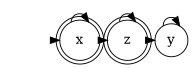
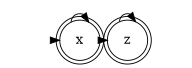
(171, 40) -> none
